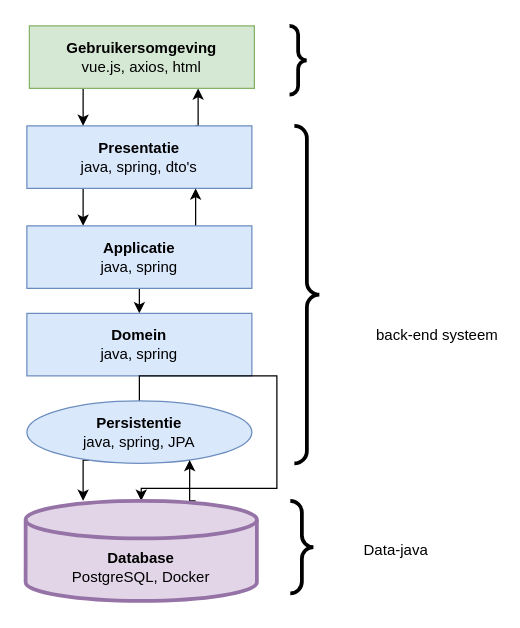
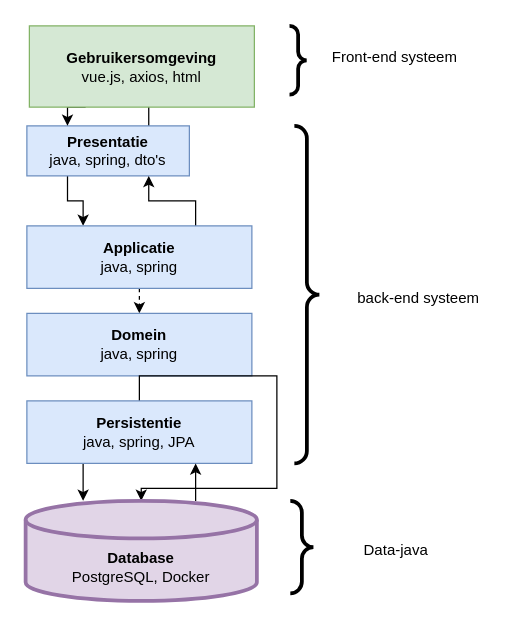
(142, 57) -> (142, 66)
none -> (394, 57)
(139, 157) -> (108, 151)
(139, 294) -> (139, 294)
(437, 336) -> (418, 298)
(139, 432) -> (139, 432)
